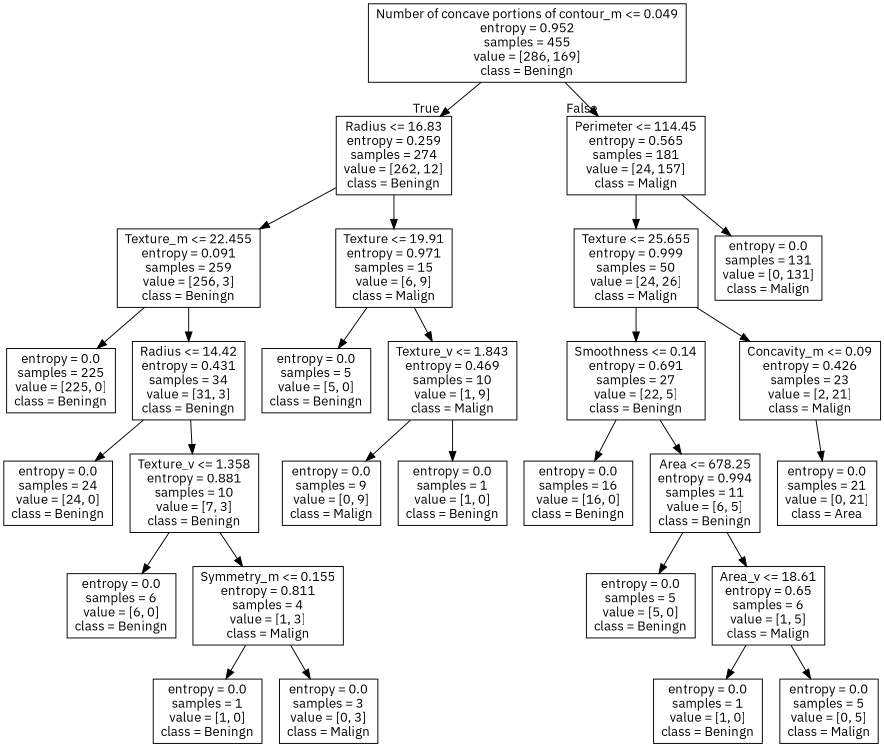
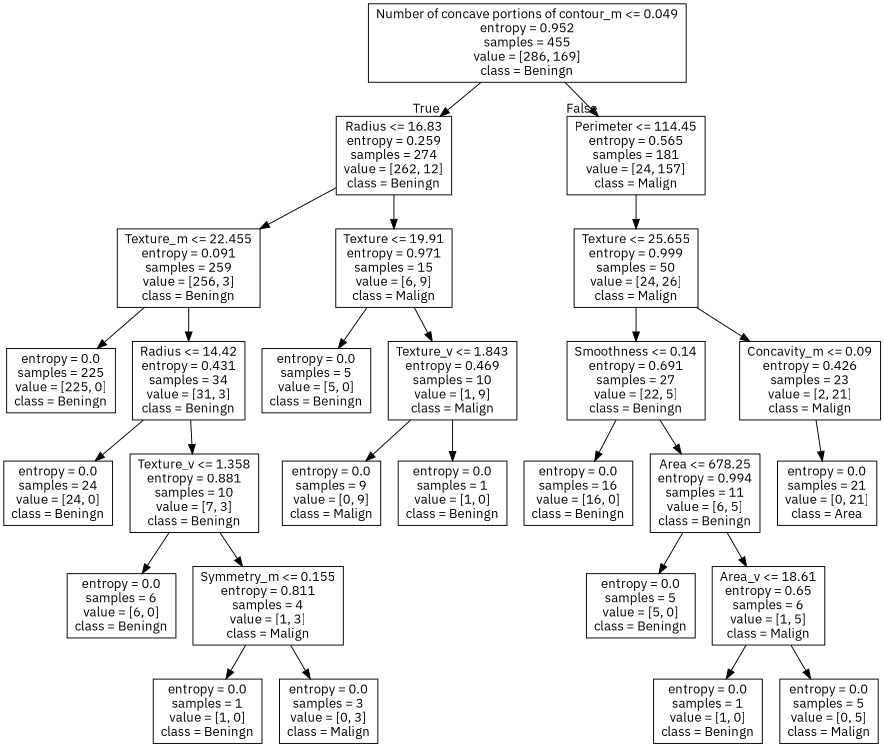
(768, 268) -> none
